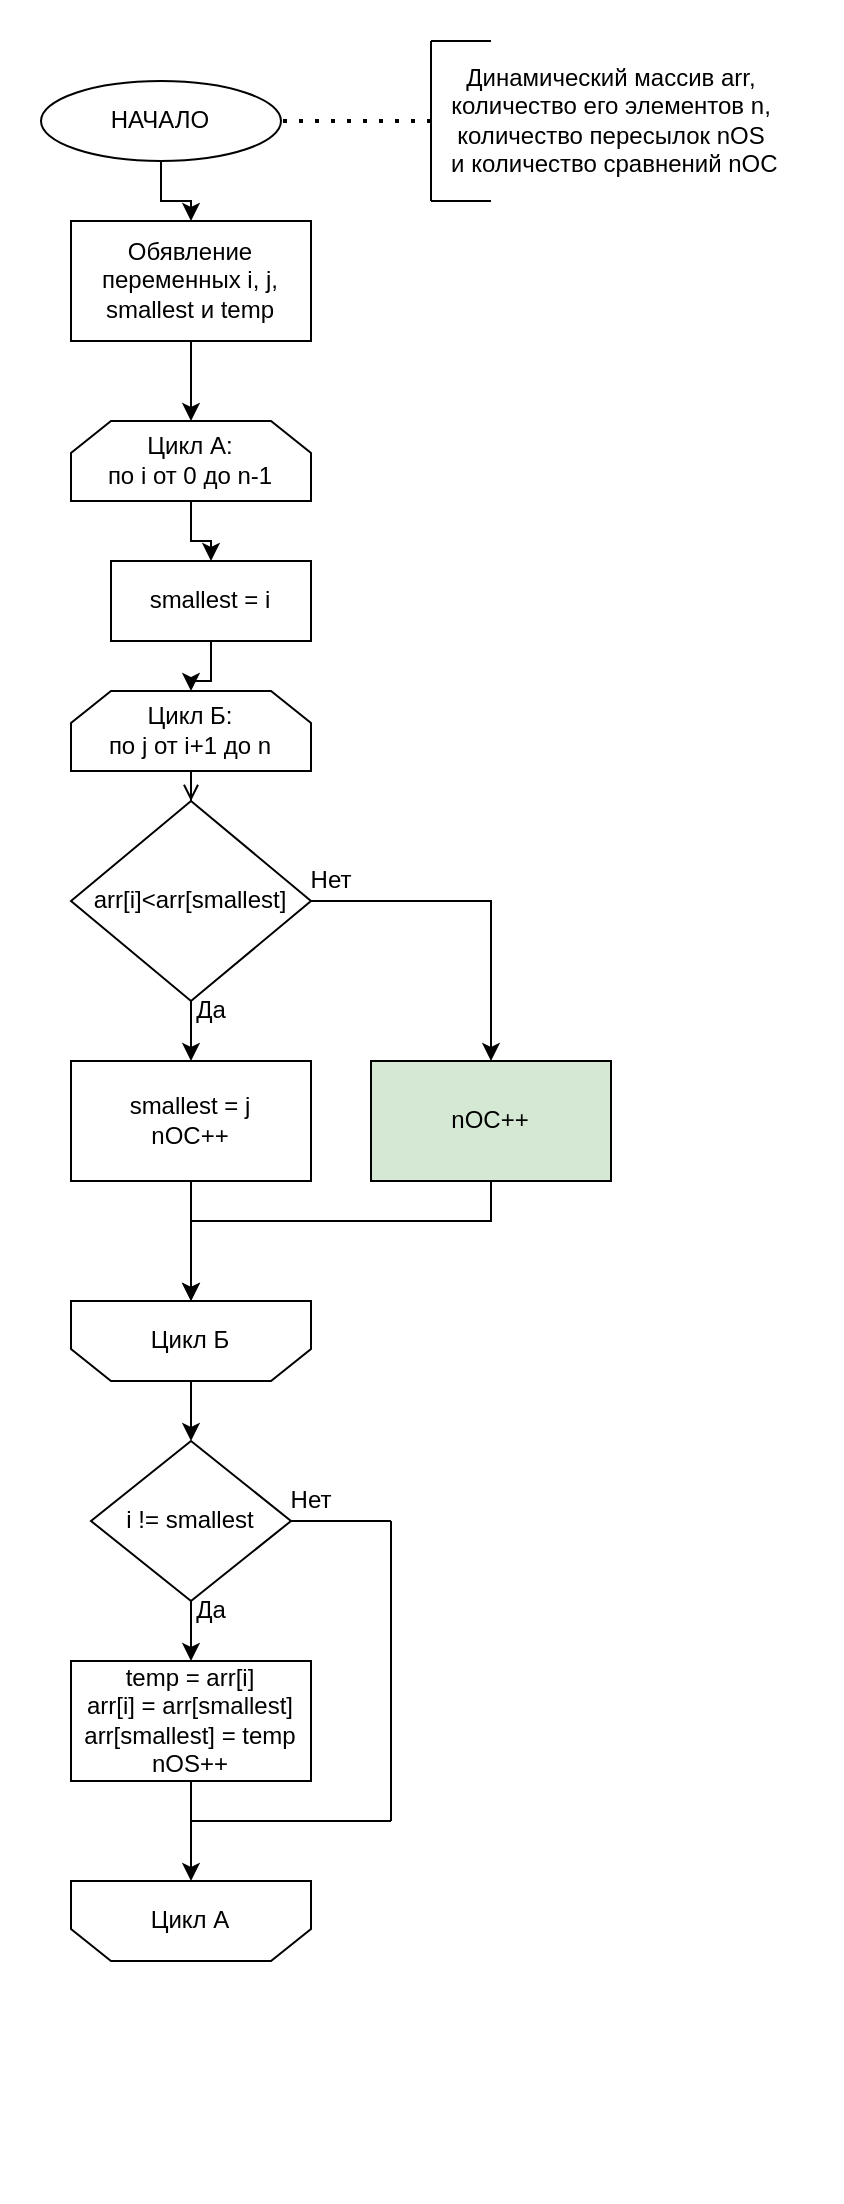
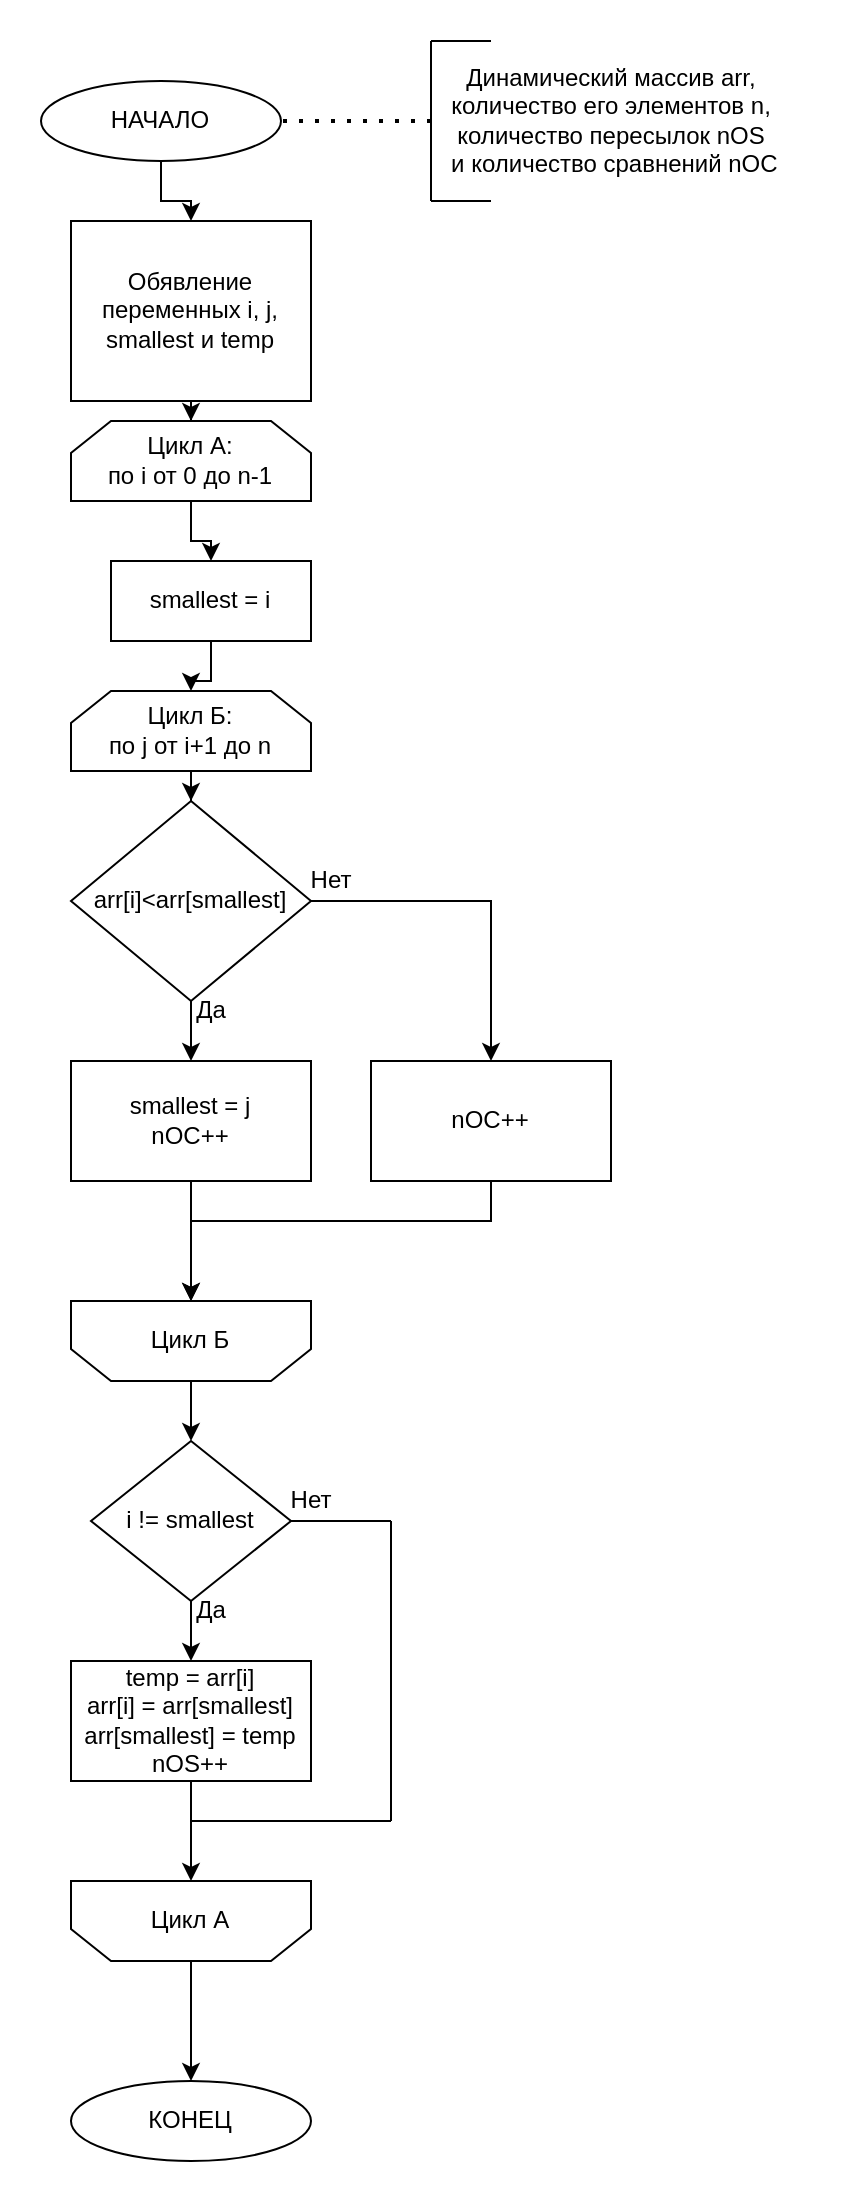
(191, 281) -> (191, 311)
(191, 789) -> (191, 786)
(491, 1121) -> (491, 1121)
none -> (191, 2014)
none -> (191, 2121)
